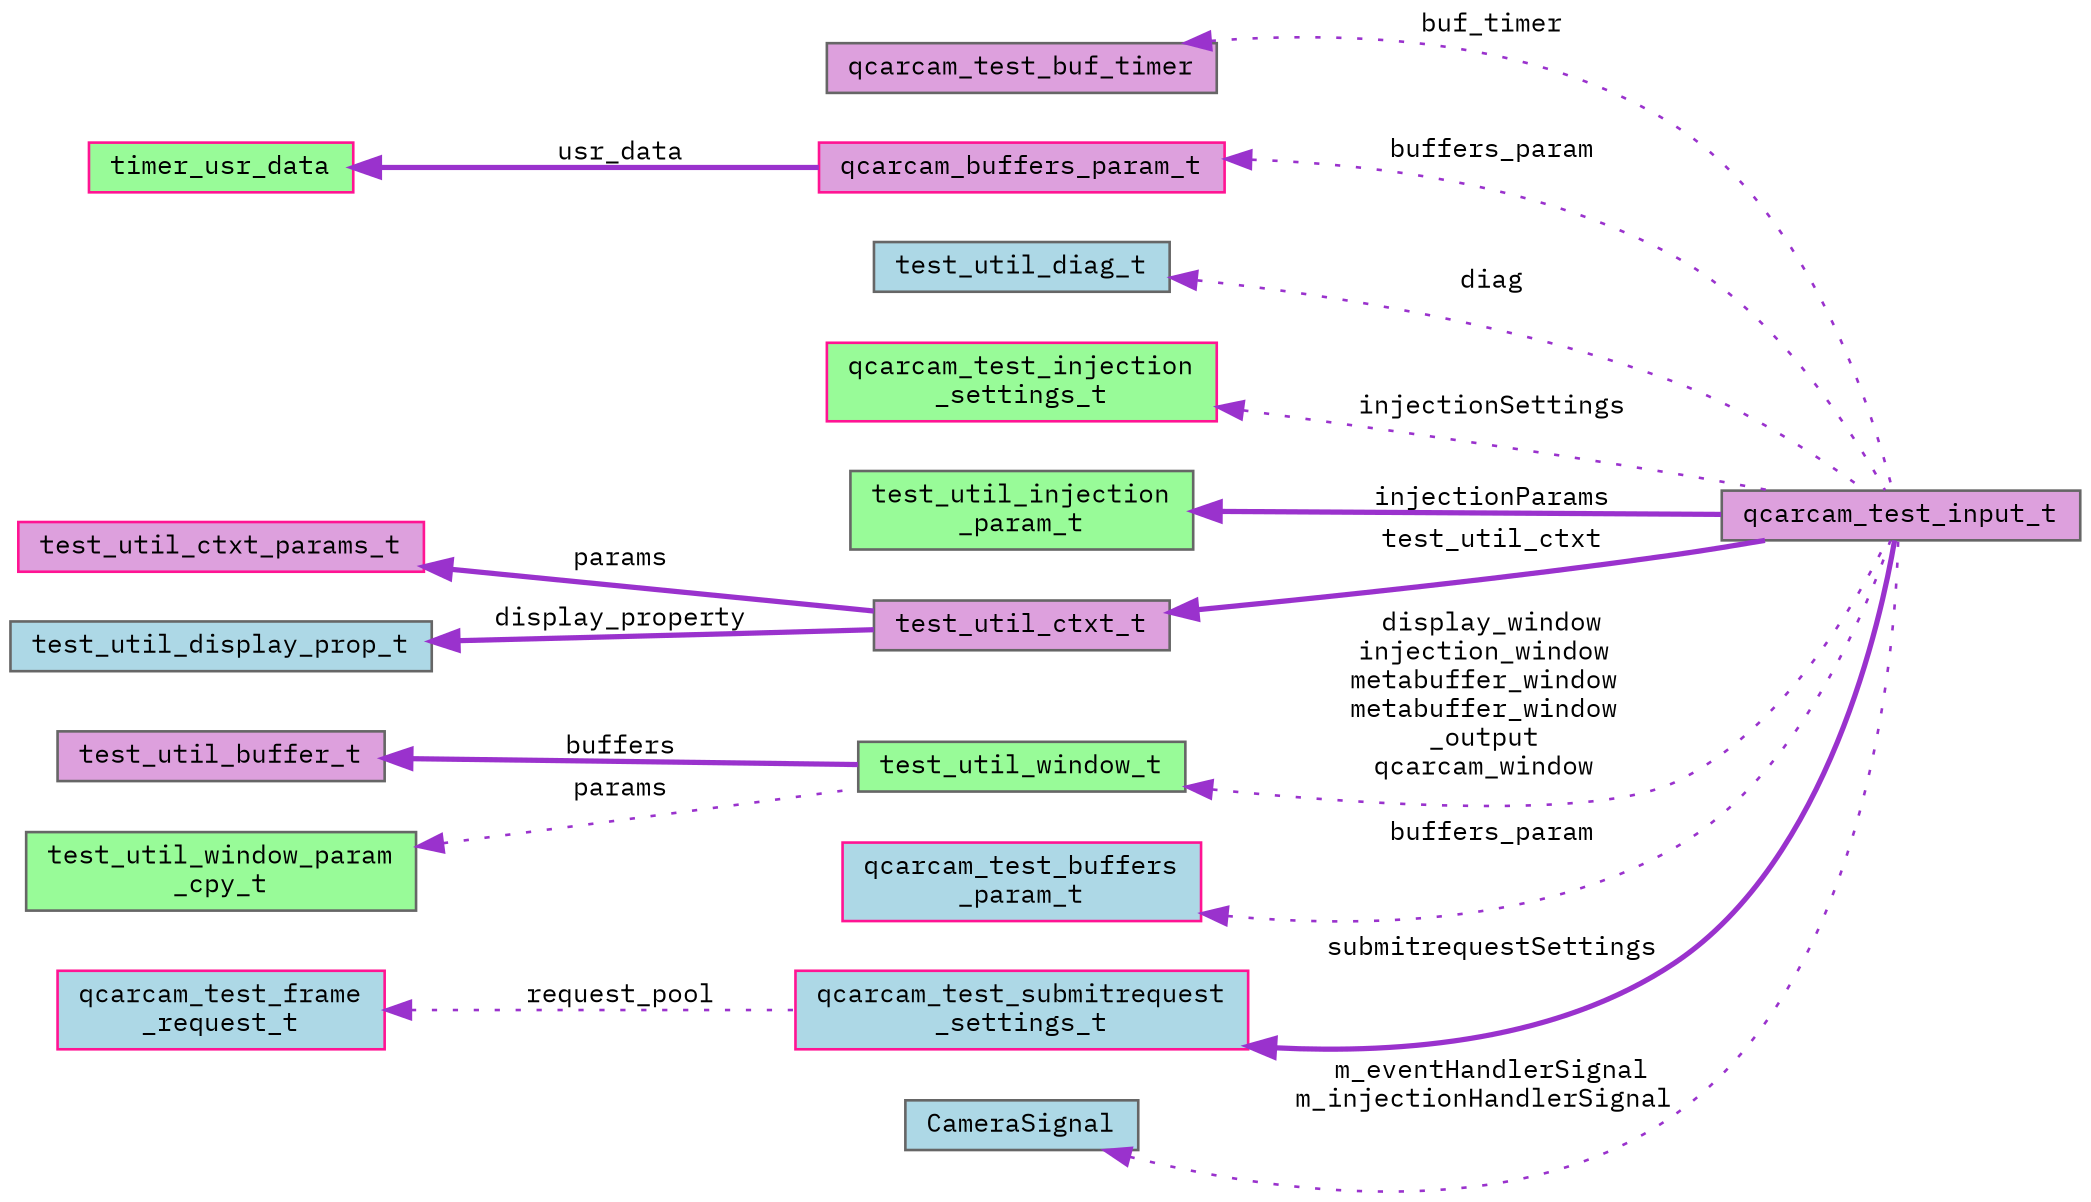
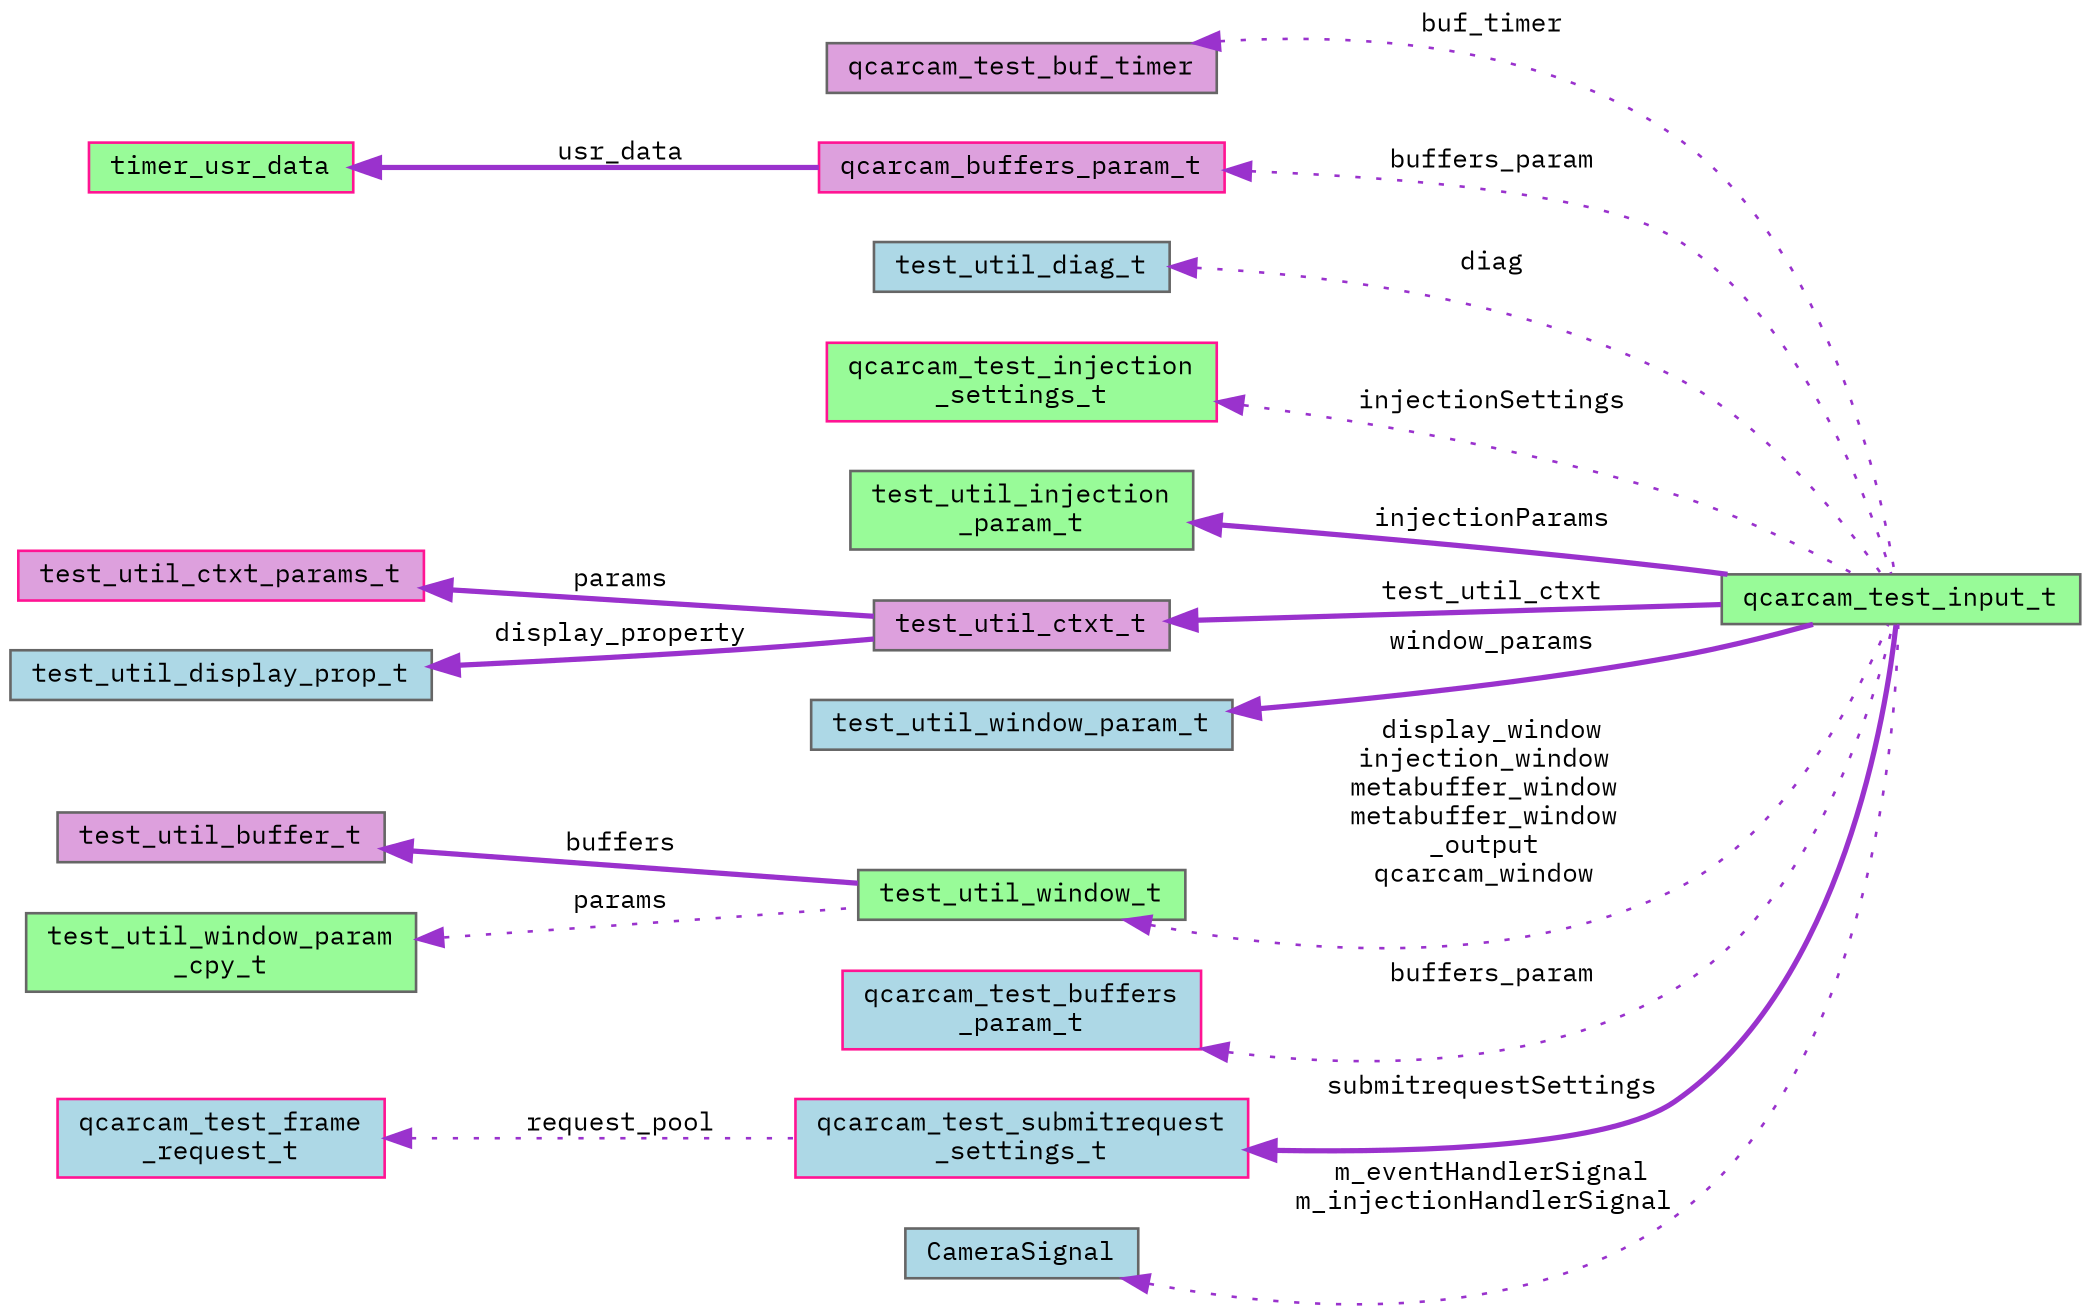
(1901, 515) -> (1901, 599)
none -> (1022, 725)
